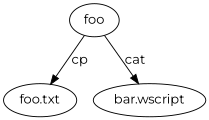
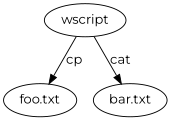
(94, 20) -> (85, 20)
(150, 100) -> (130, 100)
